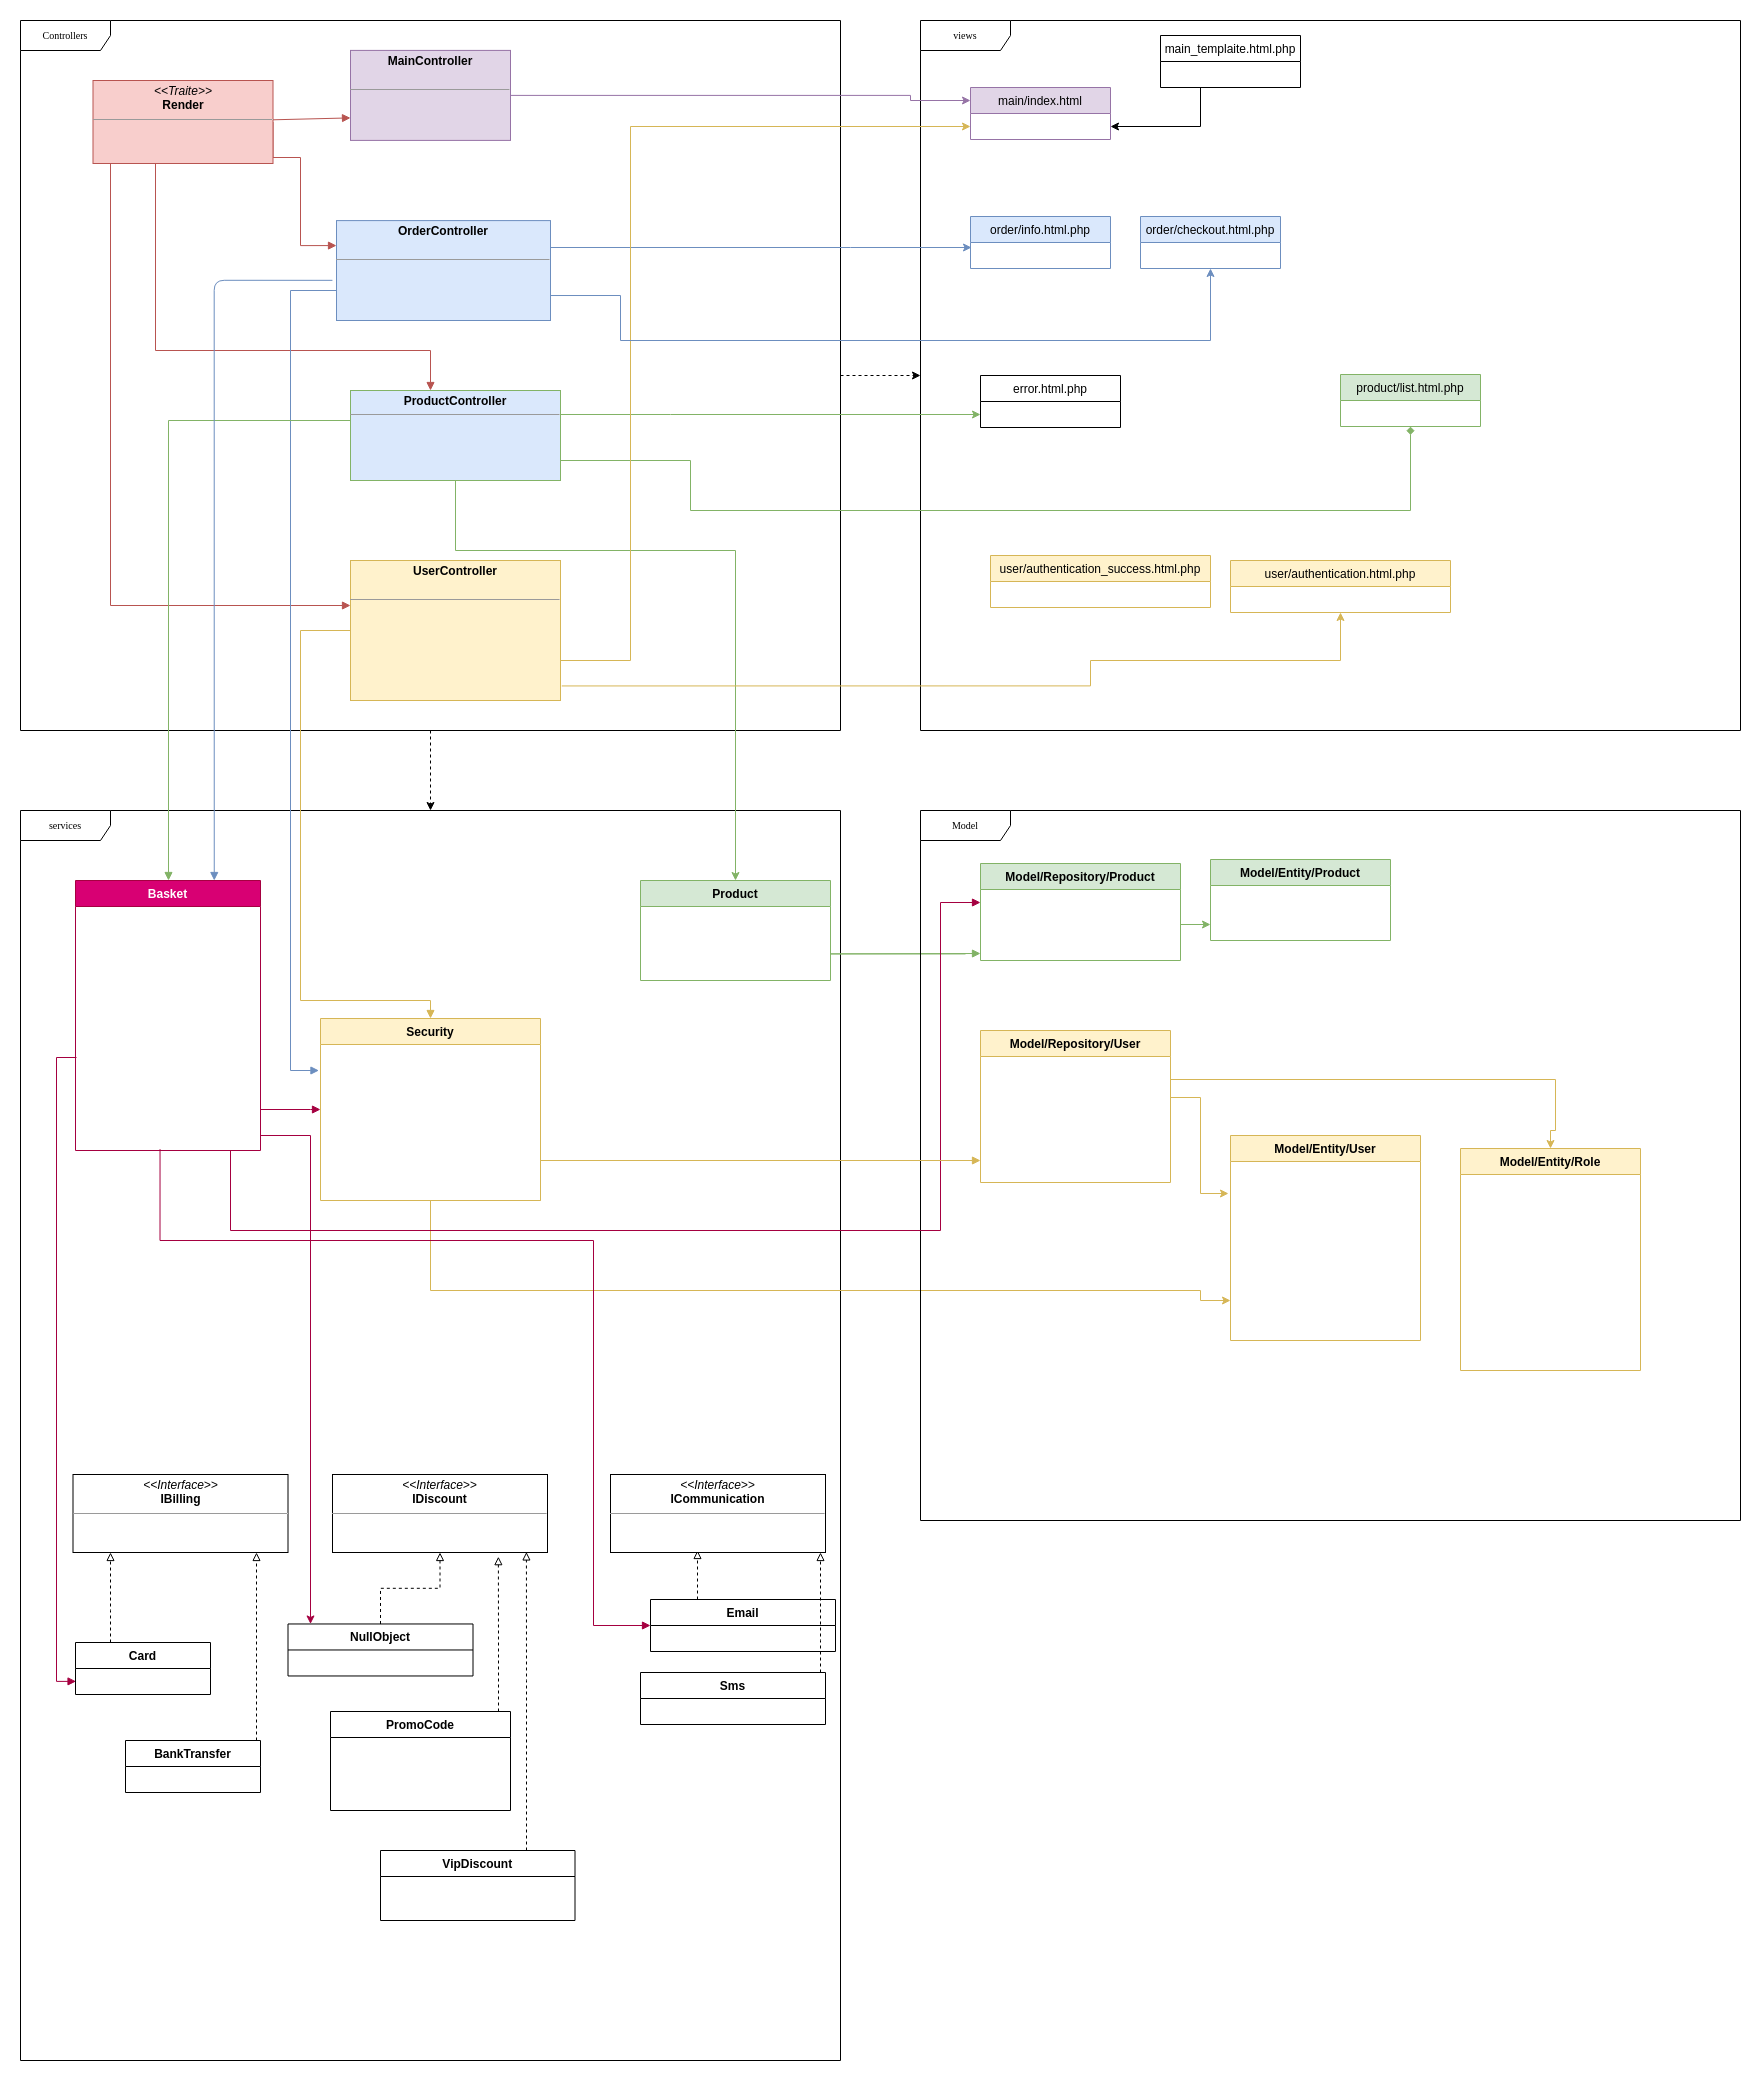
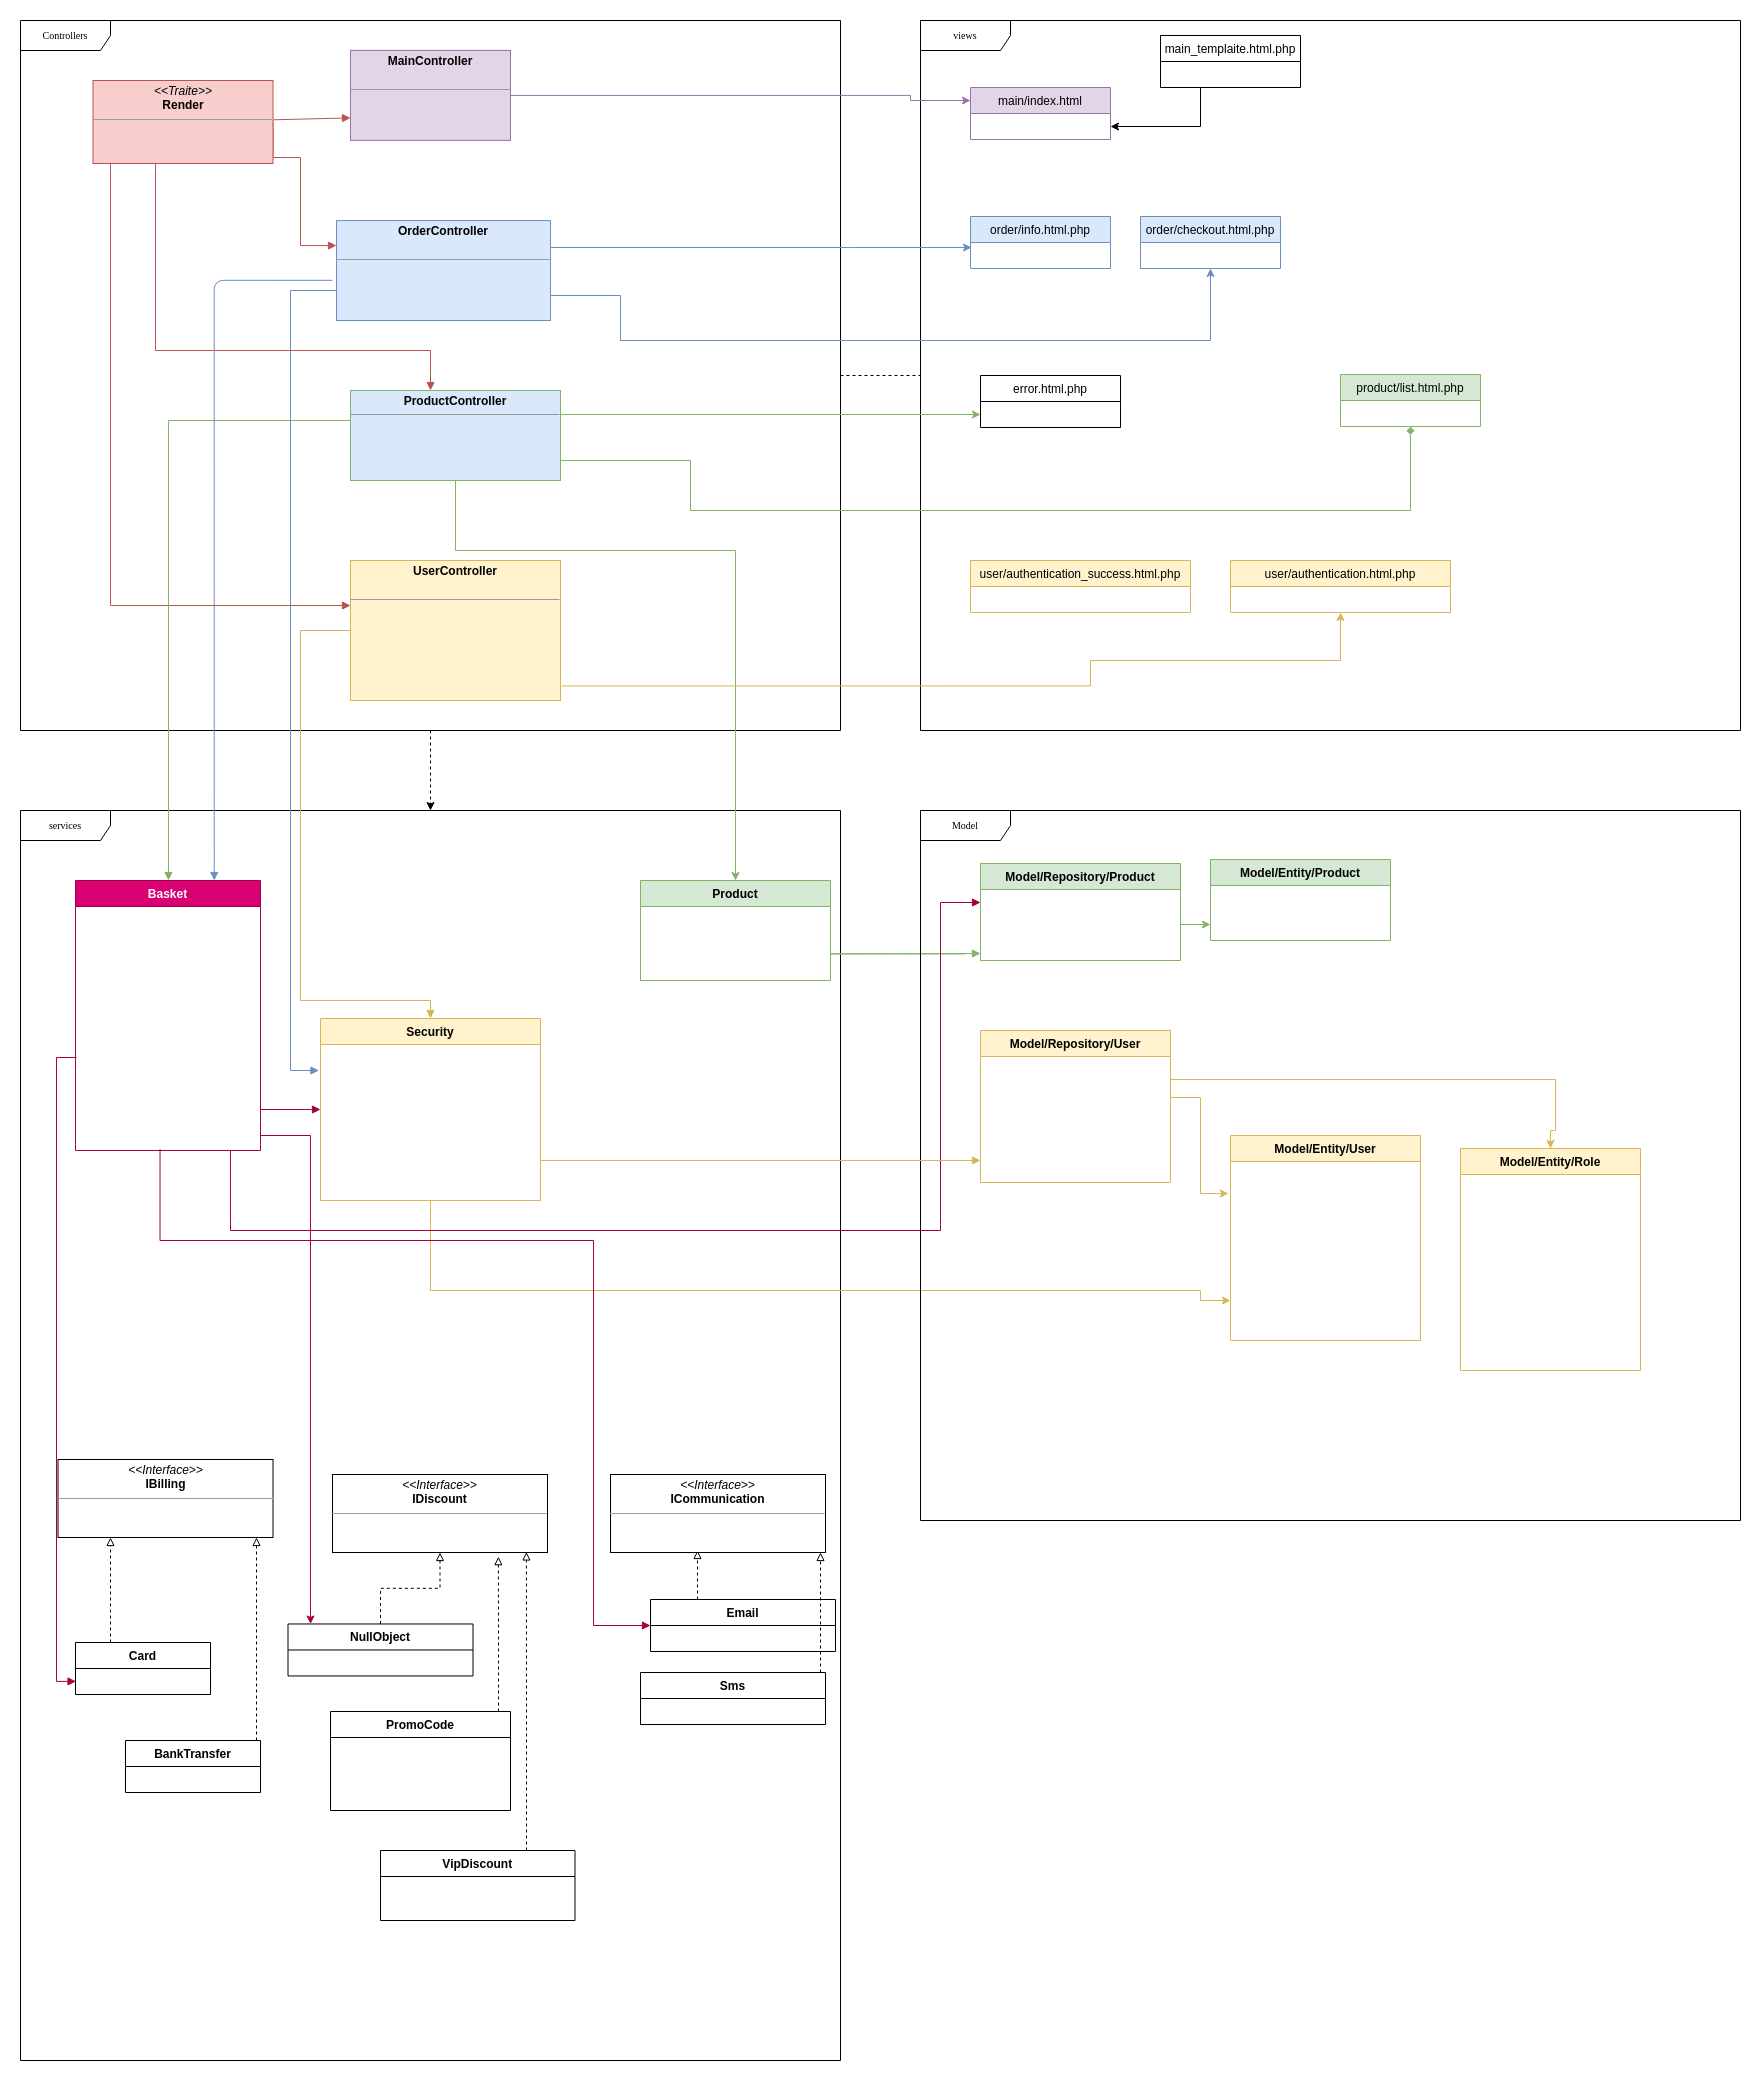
(631, 263) -> none
(912, 376) -> (914, 376)
(1101, 582) -> (1081, 587)
(181, 1514) -> (166, 1499)
